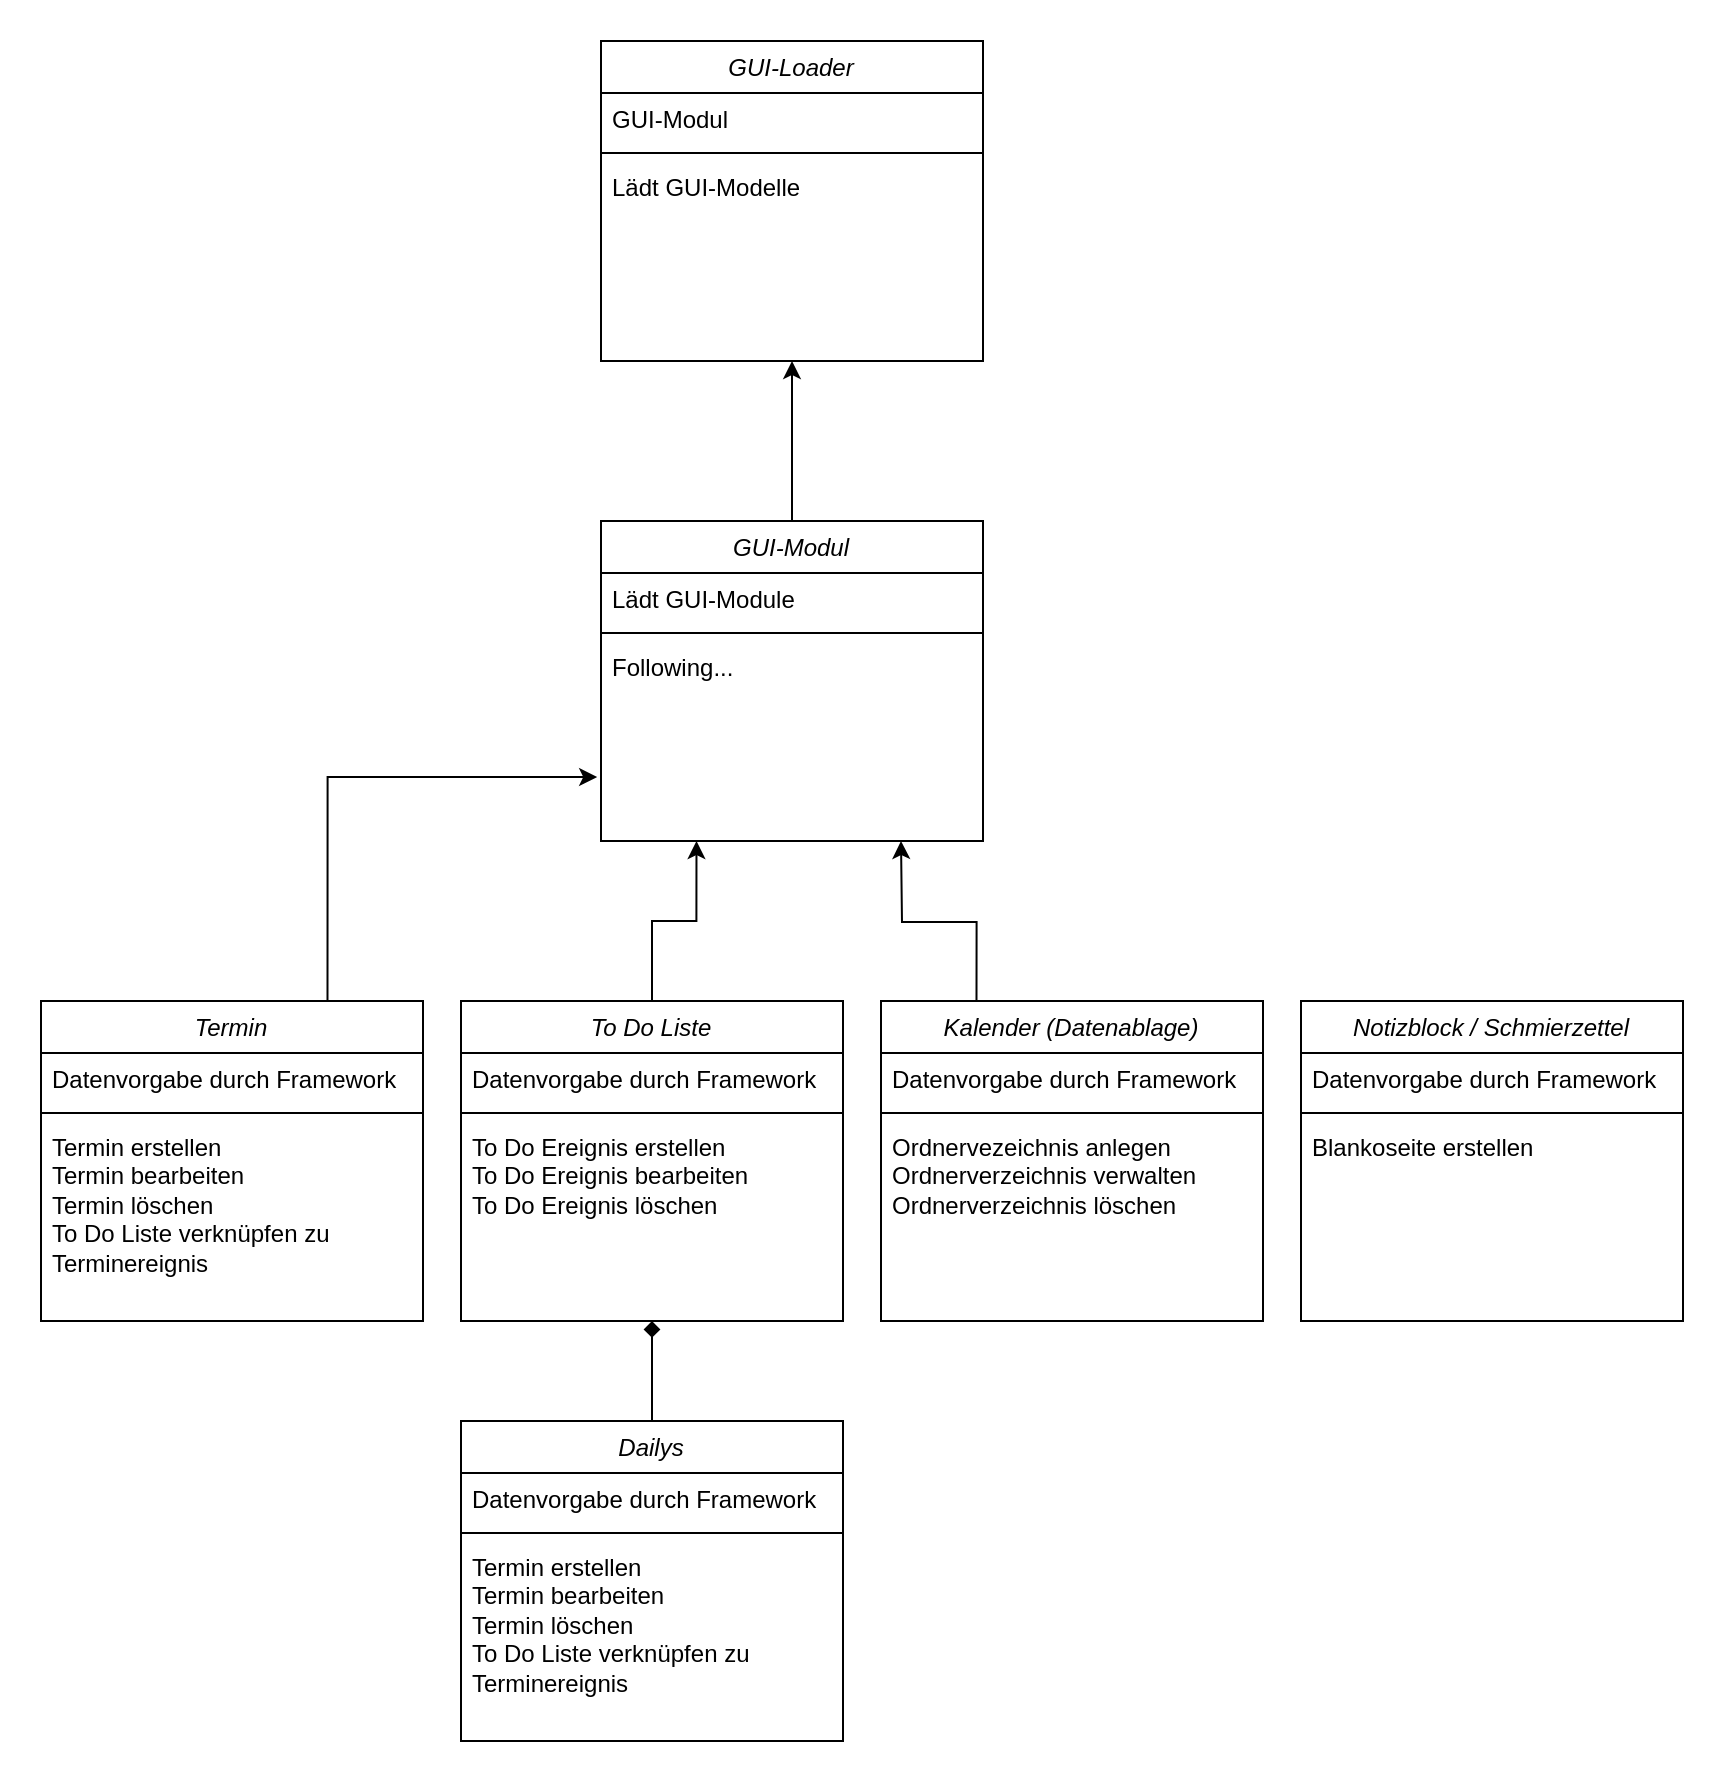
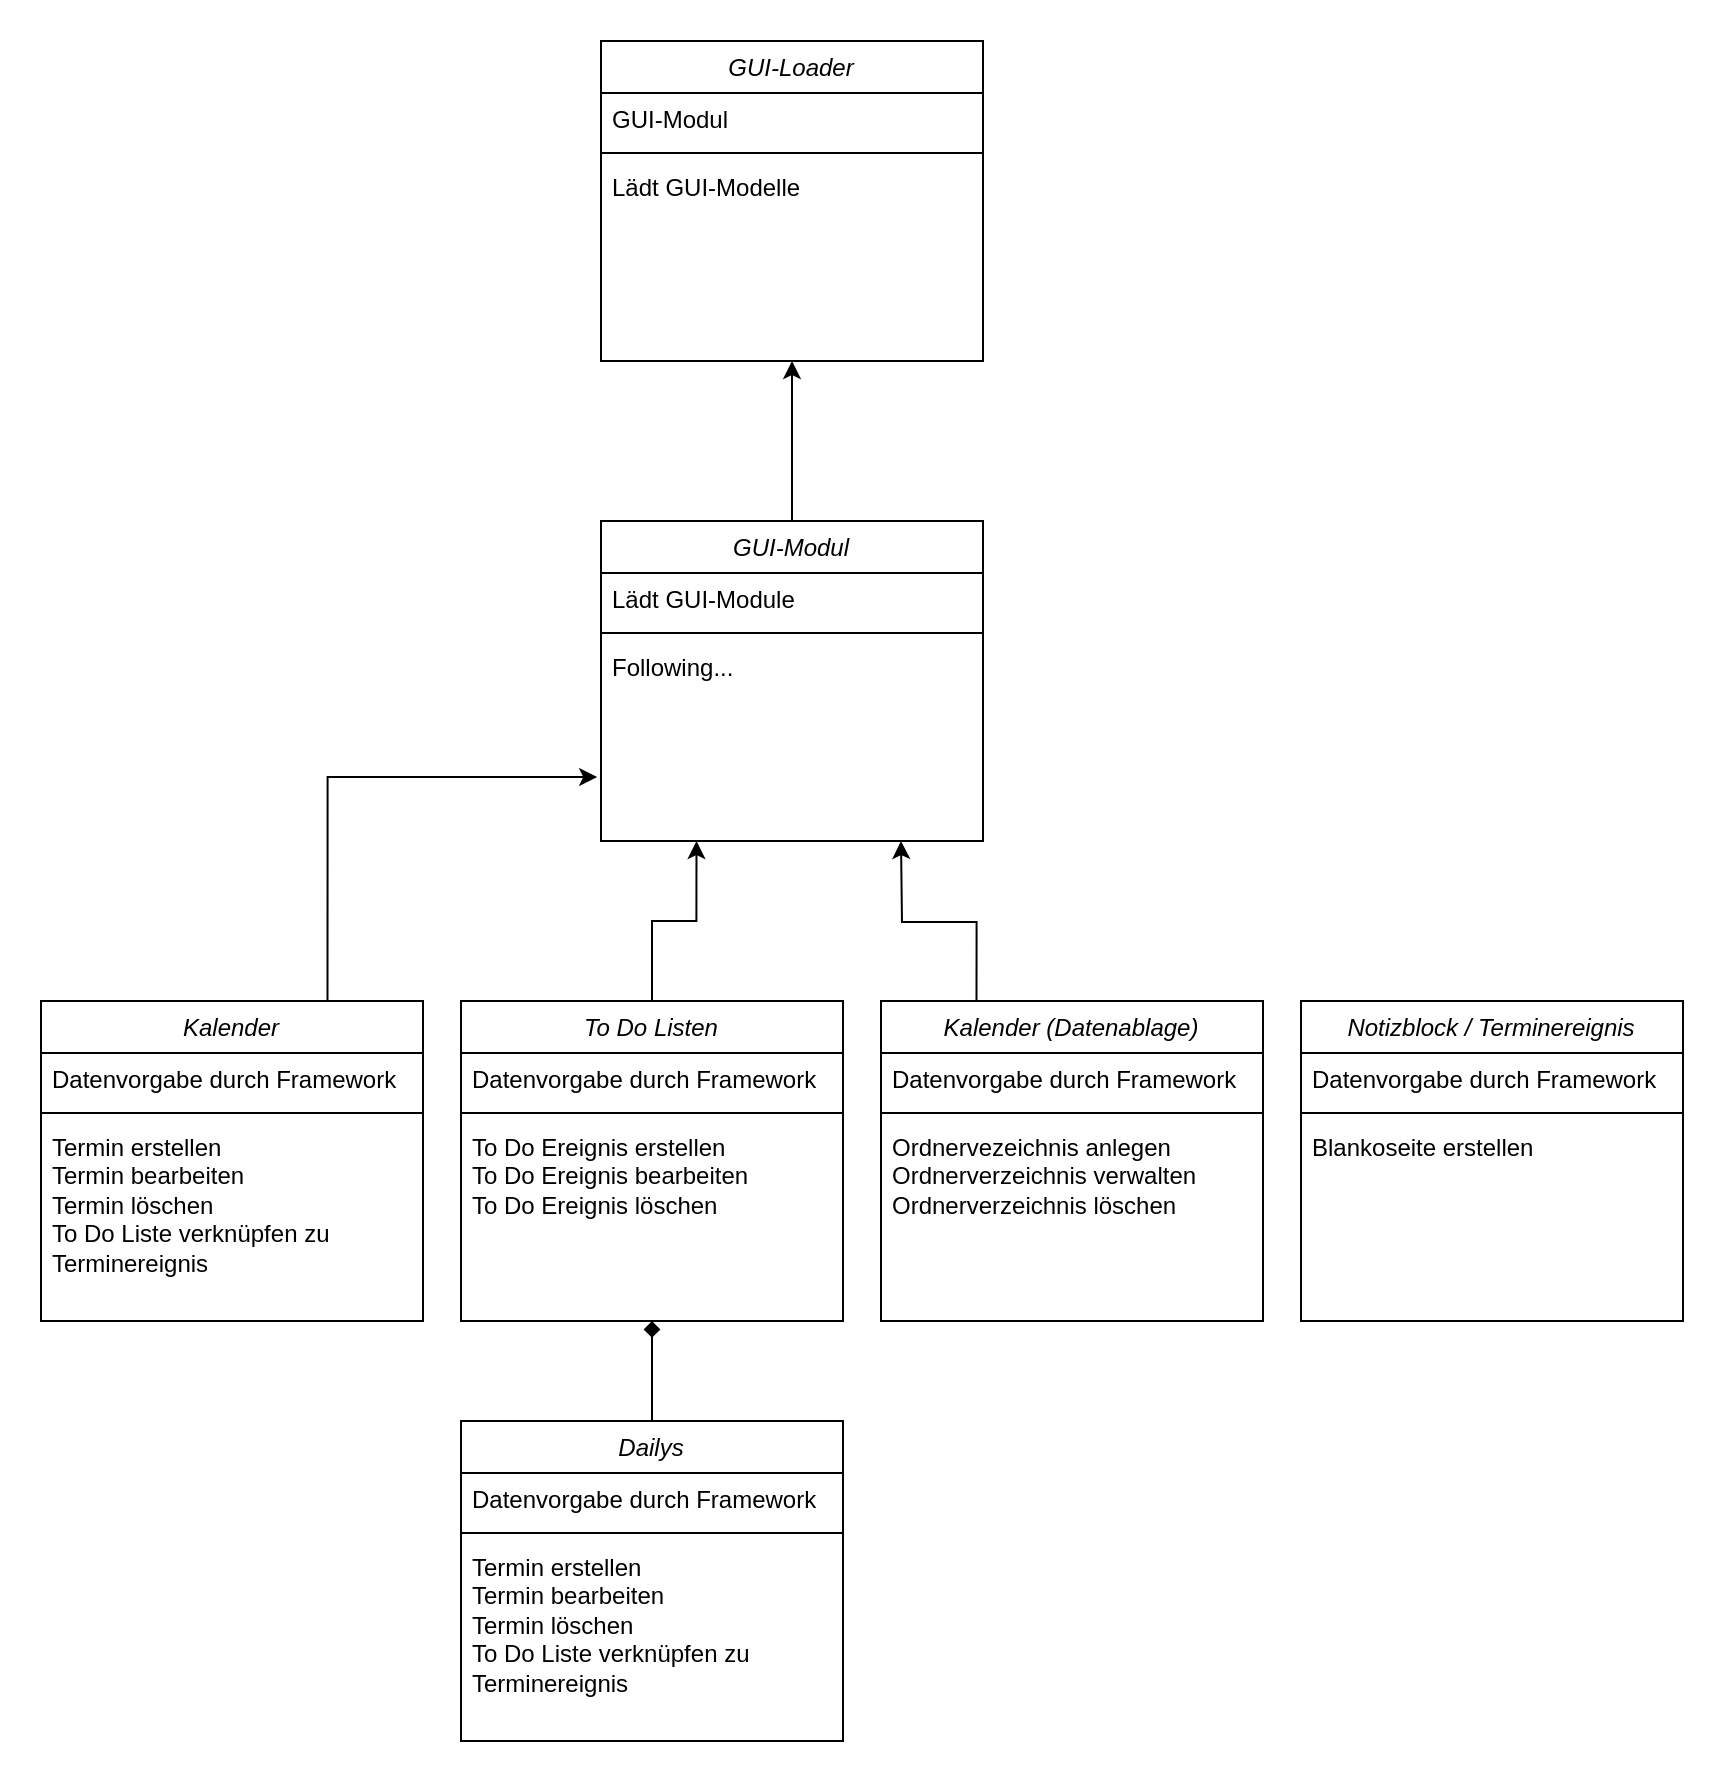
(231, 1028) -> (231, 1028)
(651, 1028) -> (651, 1028)
(1491, 1028) -> (1491, 1028)
